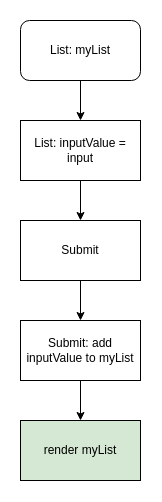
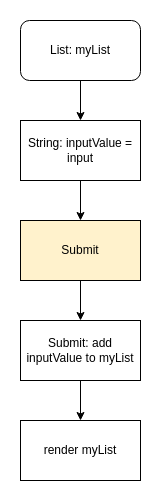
(81, 151) -> (81, 151)
(81, 251) -> (81, 251)
(81, 451) -> (81, 451)
